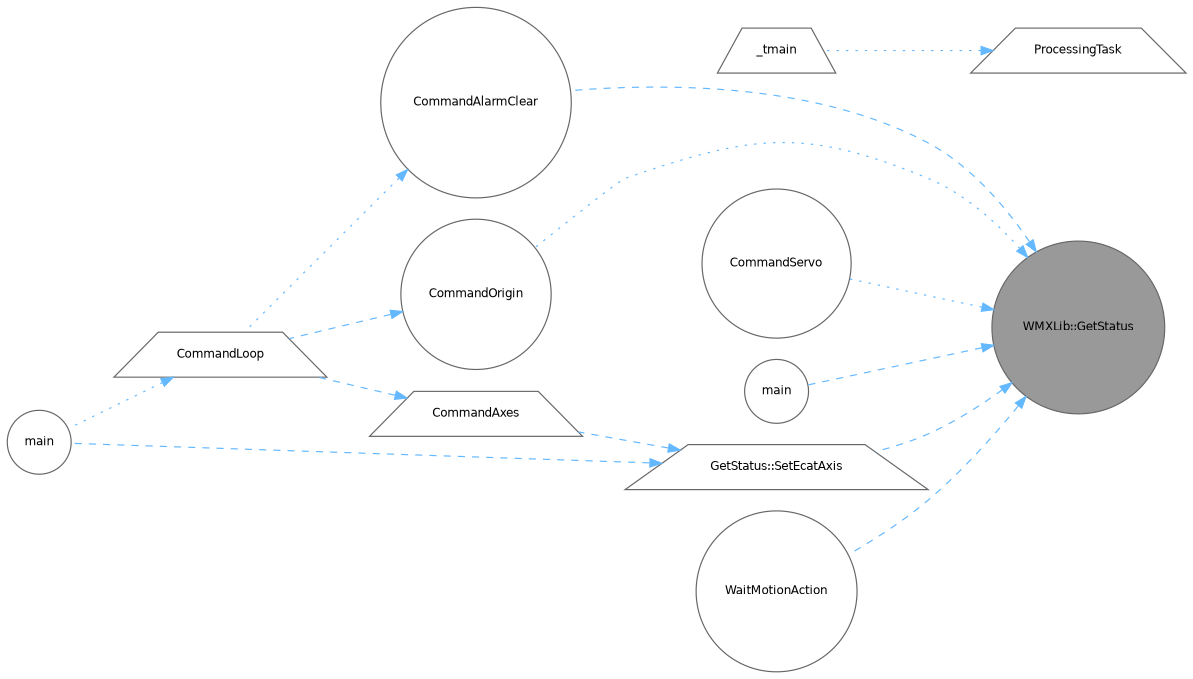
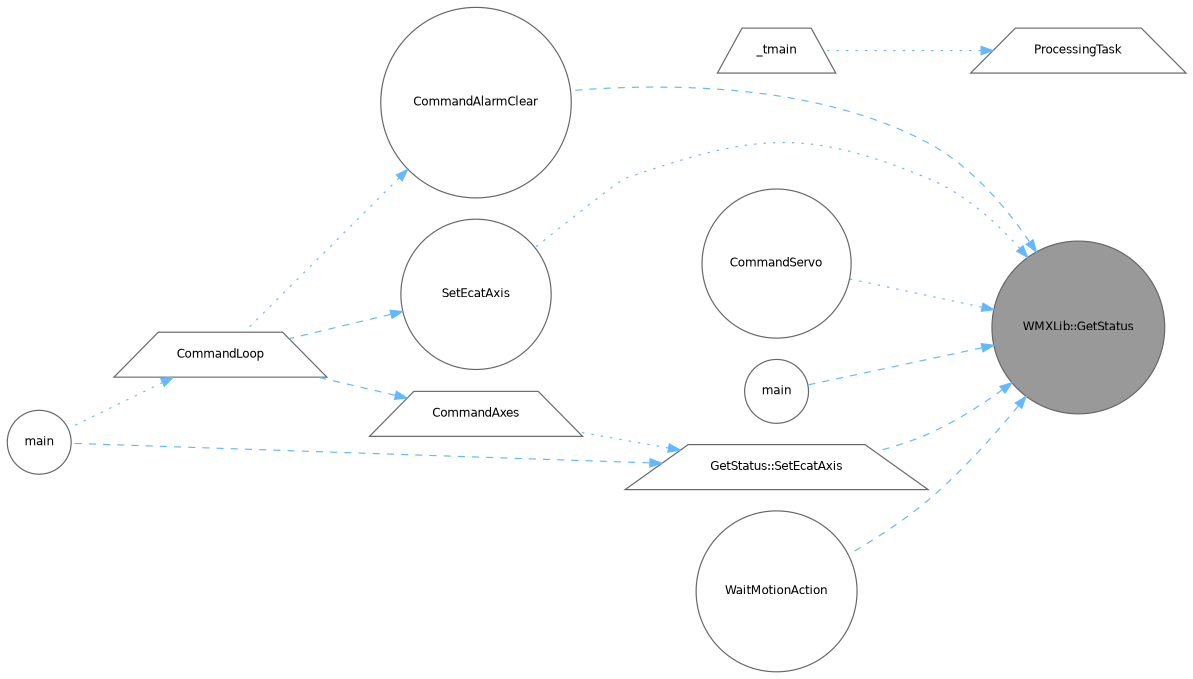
(476, 294) -> (476, 294)
(623, 440) -> (623, 440)
